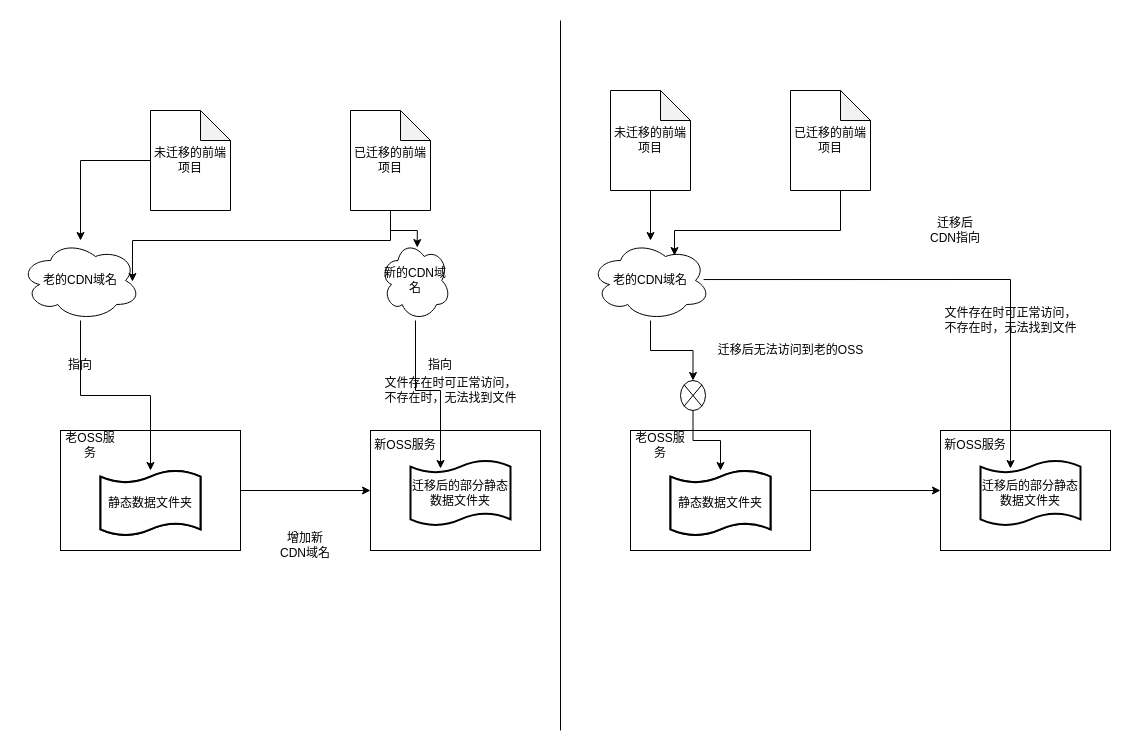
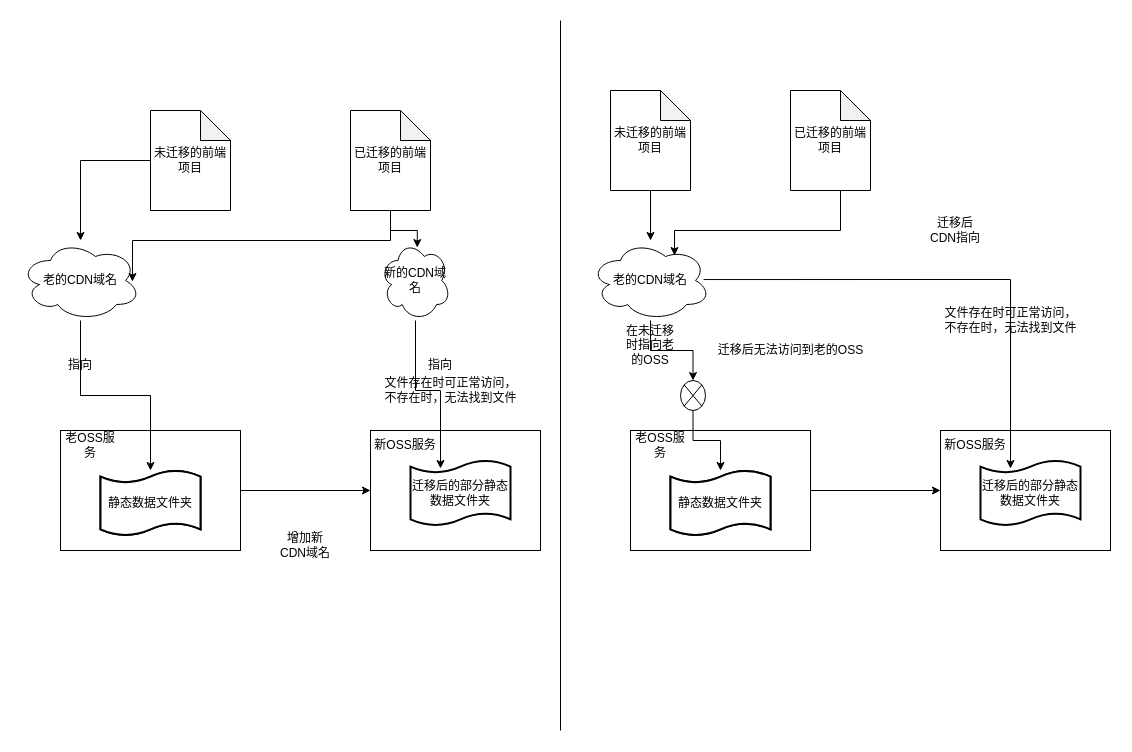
none -> (651, 346)
